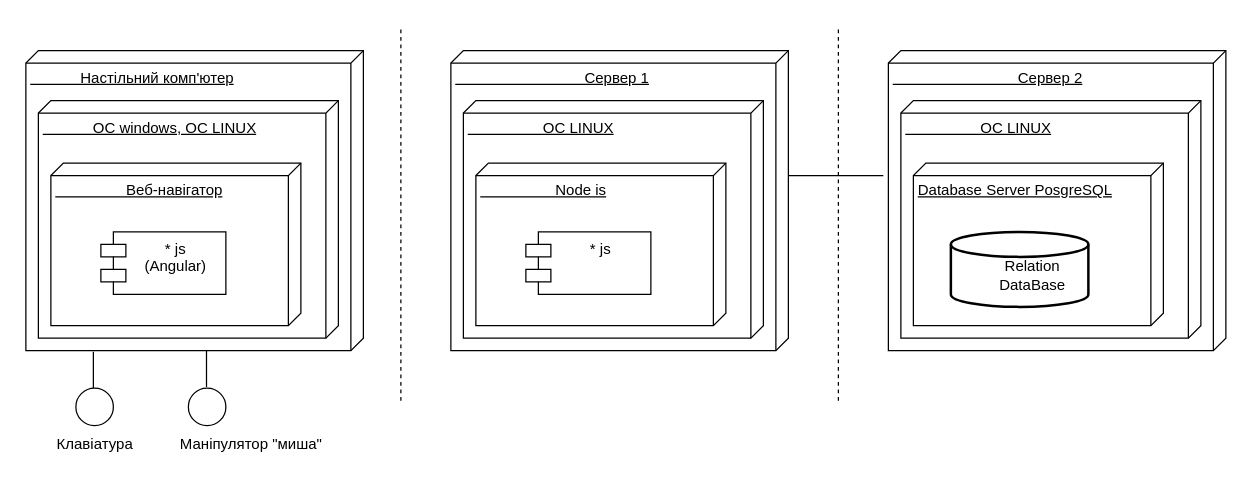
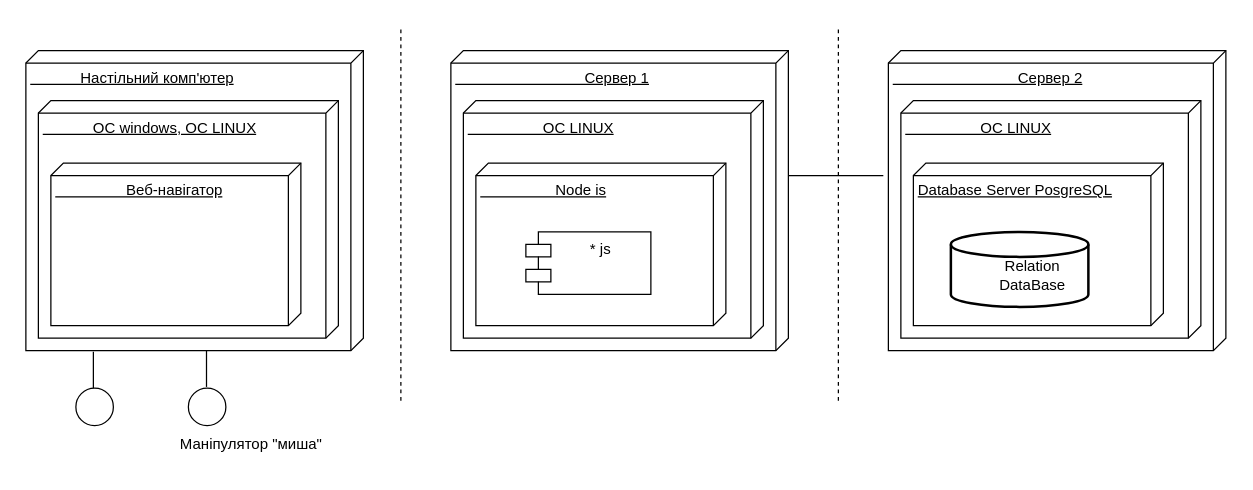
(163, 263) -> none
(94, 444) -> none
